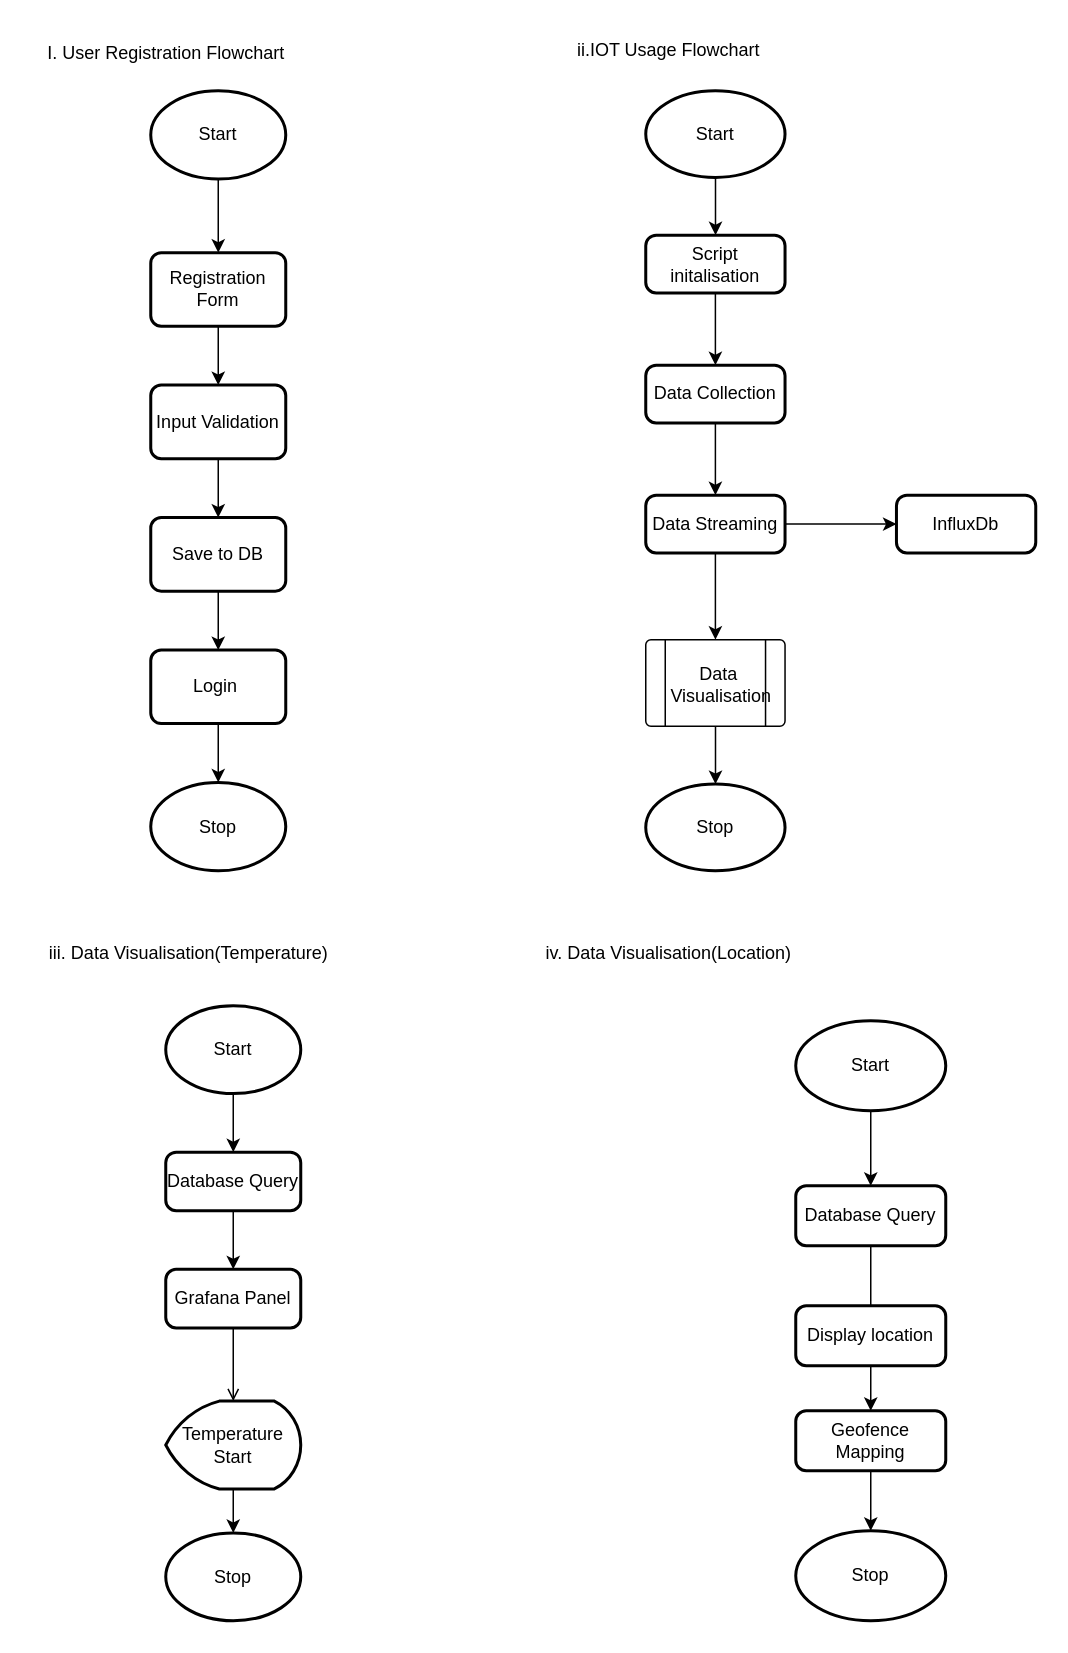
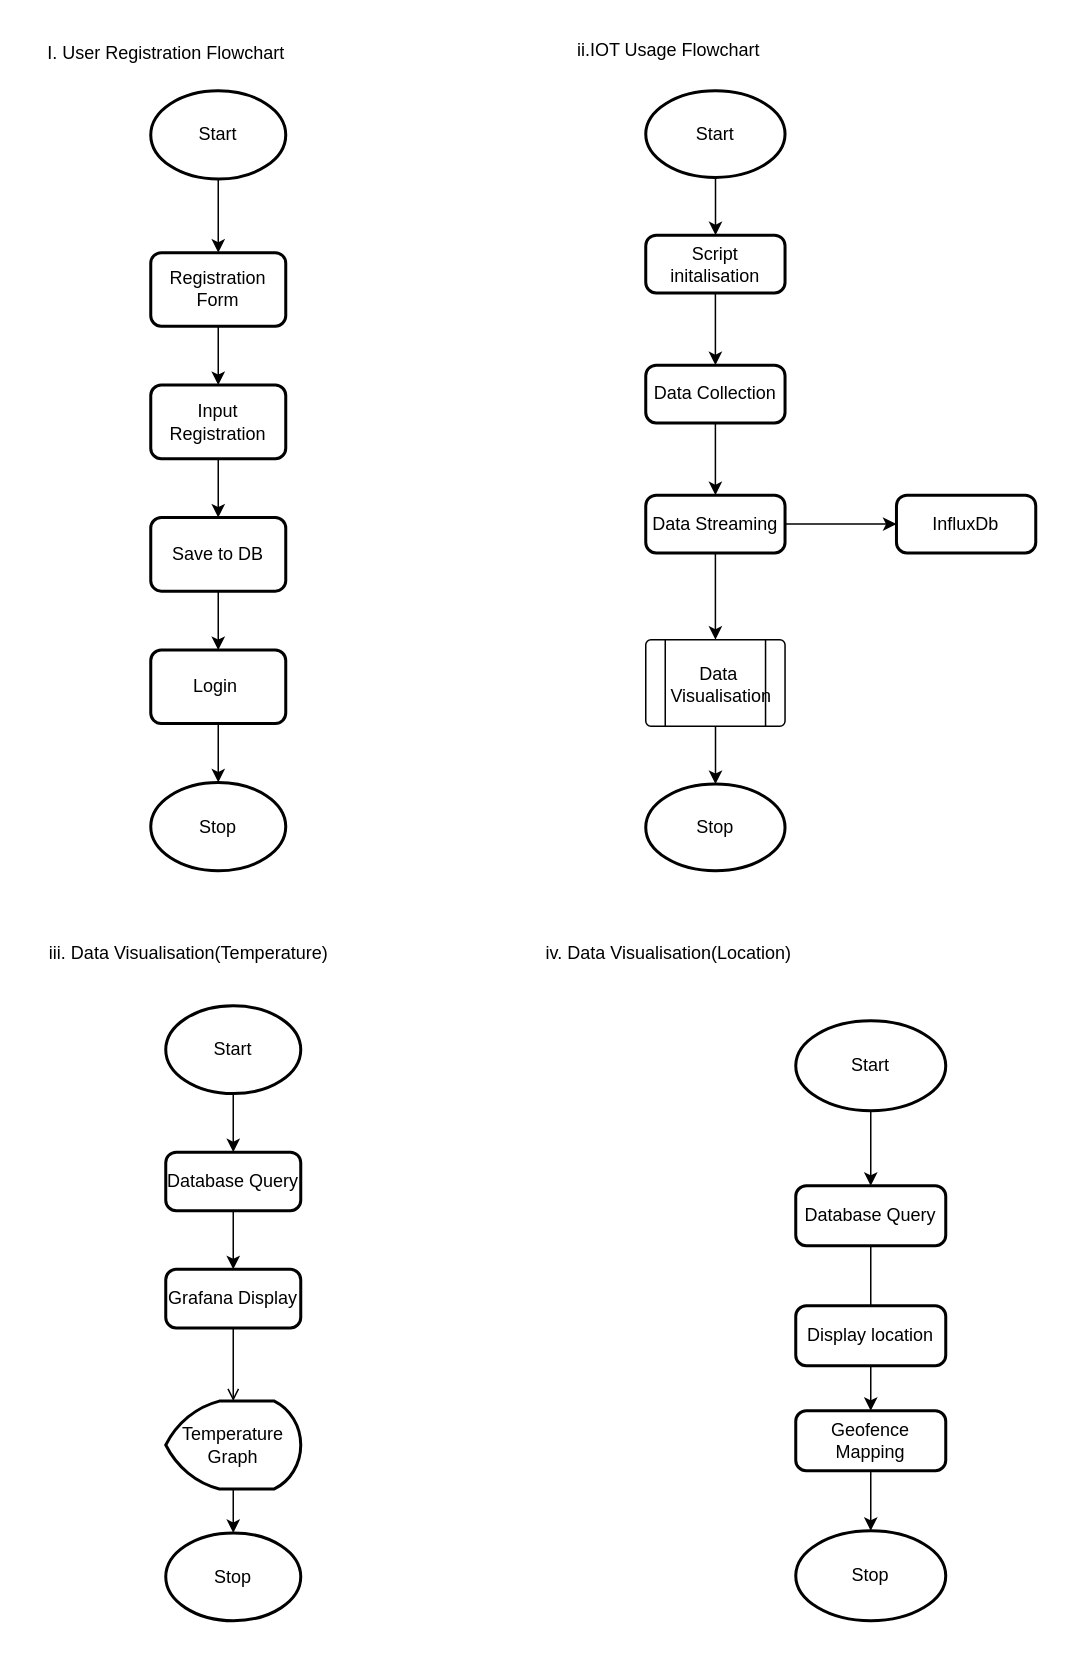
(218, 422) -> (218, 422)
(233, 1298) -> (233, 1298)
(233, 1445) -> (233, 1445)
